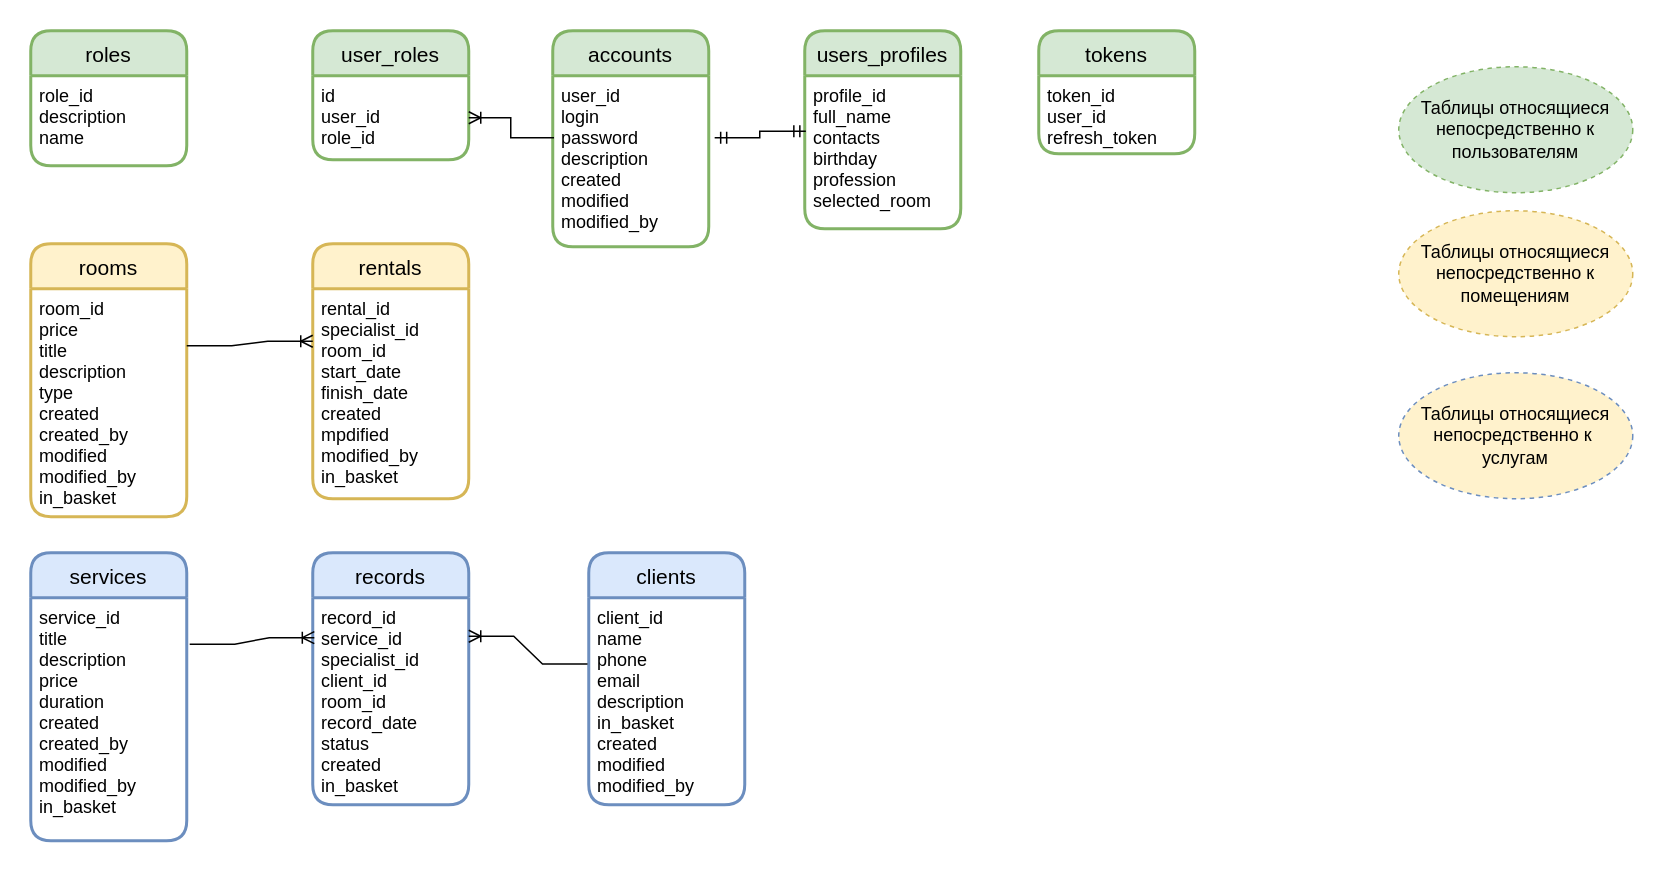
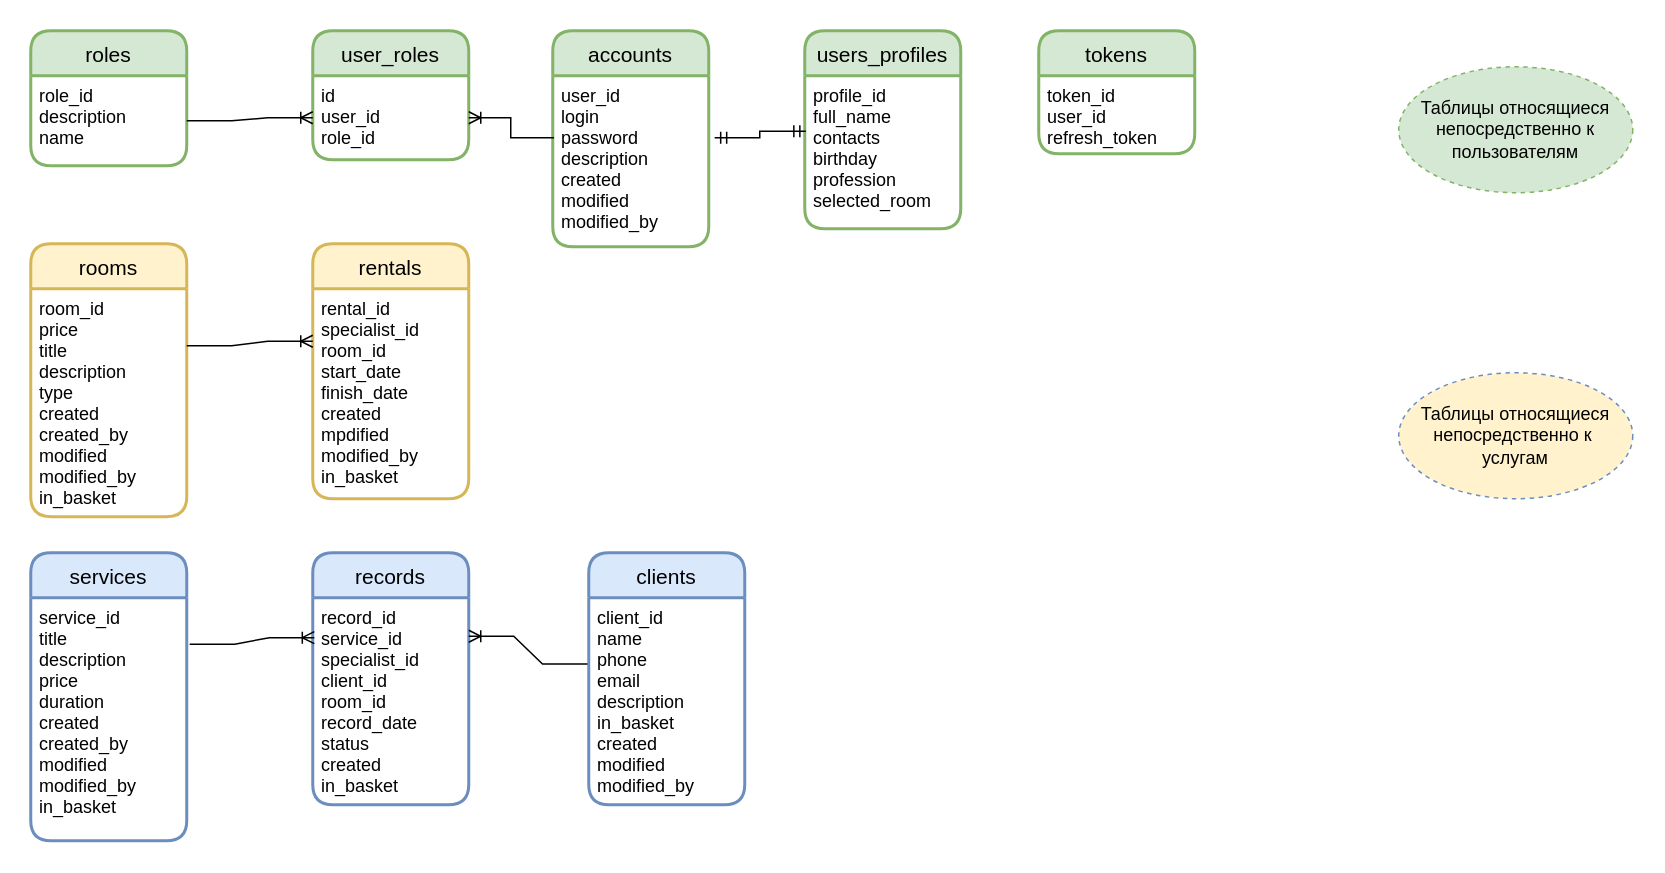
none -> (249, 119)
(1516, 274) -> none
